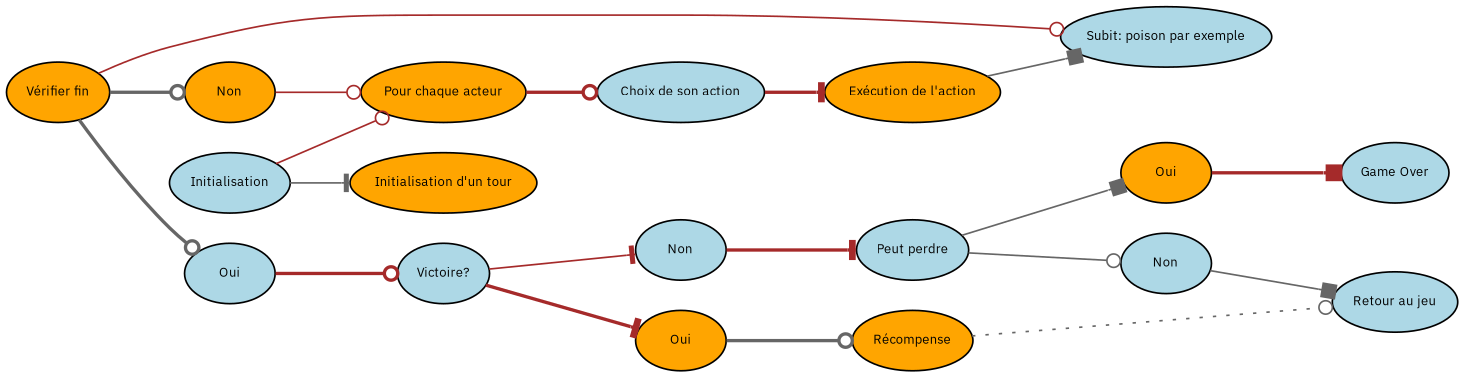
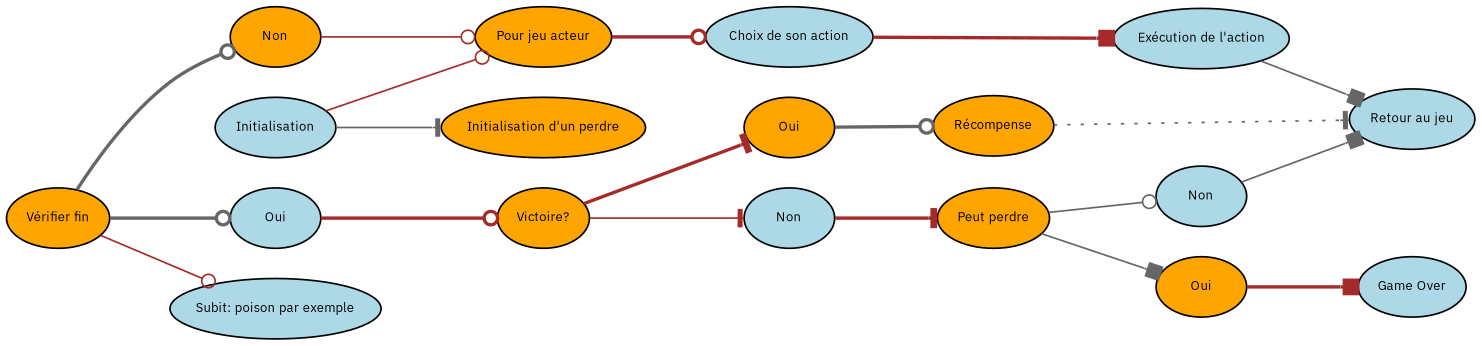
(1026, 68) -> (1303, 78)
(443, 92) -> (543, 37)
(790, 92) -> (985, 38)
(913, 92) -> (1201, 39)
(443, 183) -> (543, 128)
(913, 250) -> (993, 218)
(443, 273) -> (543, 218)
(1145, 322) -> (1197, 123)
